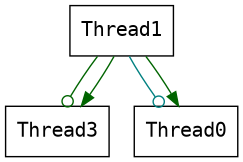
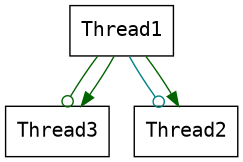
(186, 131) -> (186, 131)
